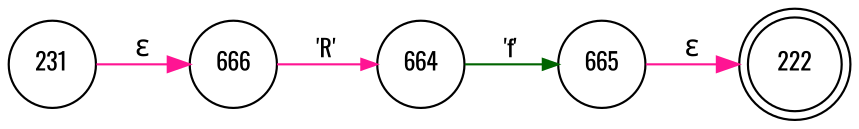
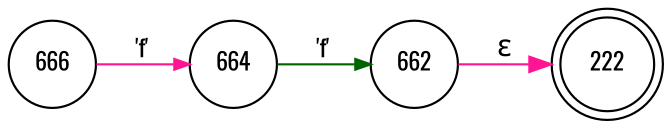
(327, 51) -> (143, 51)
(52, 64) -> none
(602, 64) -> (414, 64)
